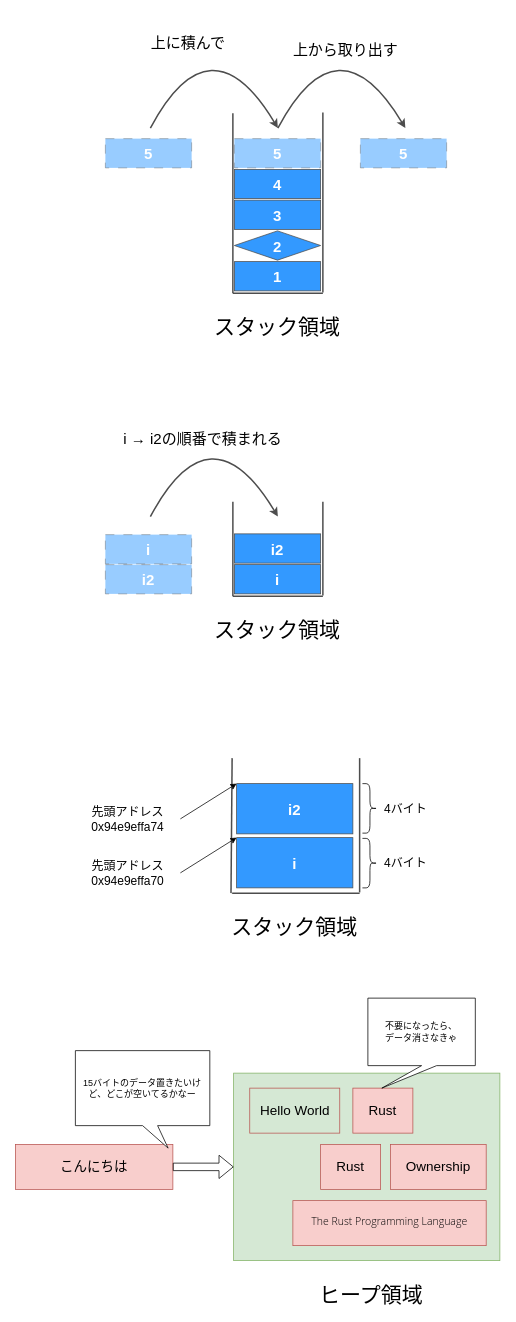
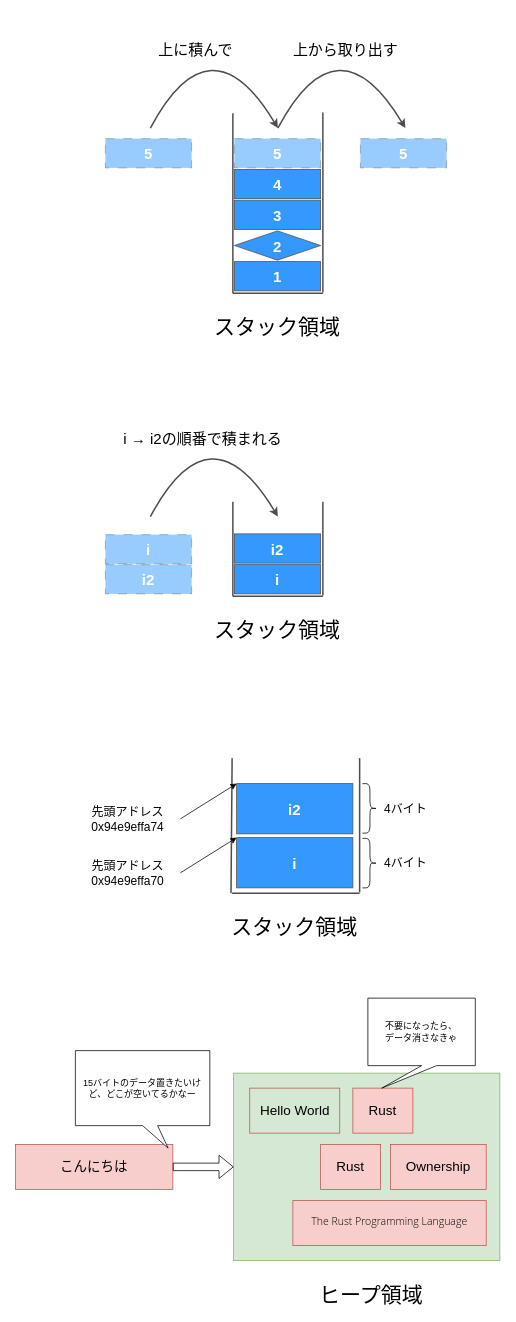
(188, 42) -> (196, 49)
